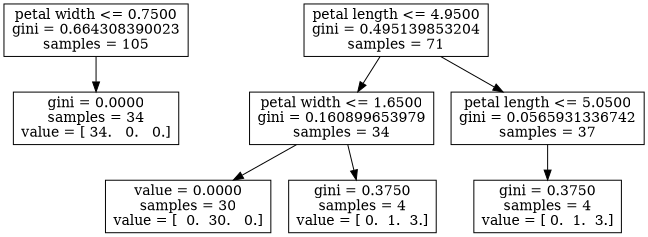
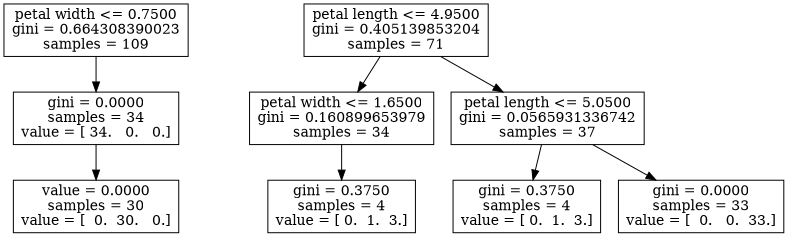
(96, 30) -> (96, 30)
(396, 30) -> (396, 30)
(269, 160) -> (96, 157)
none -> (701, 206)
